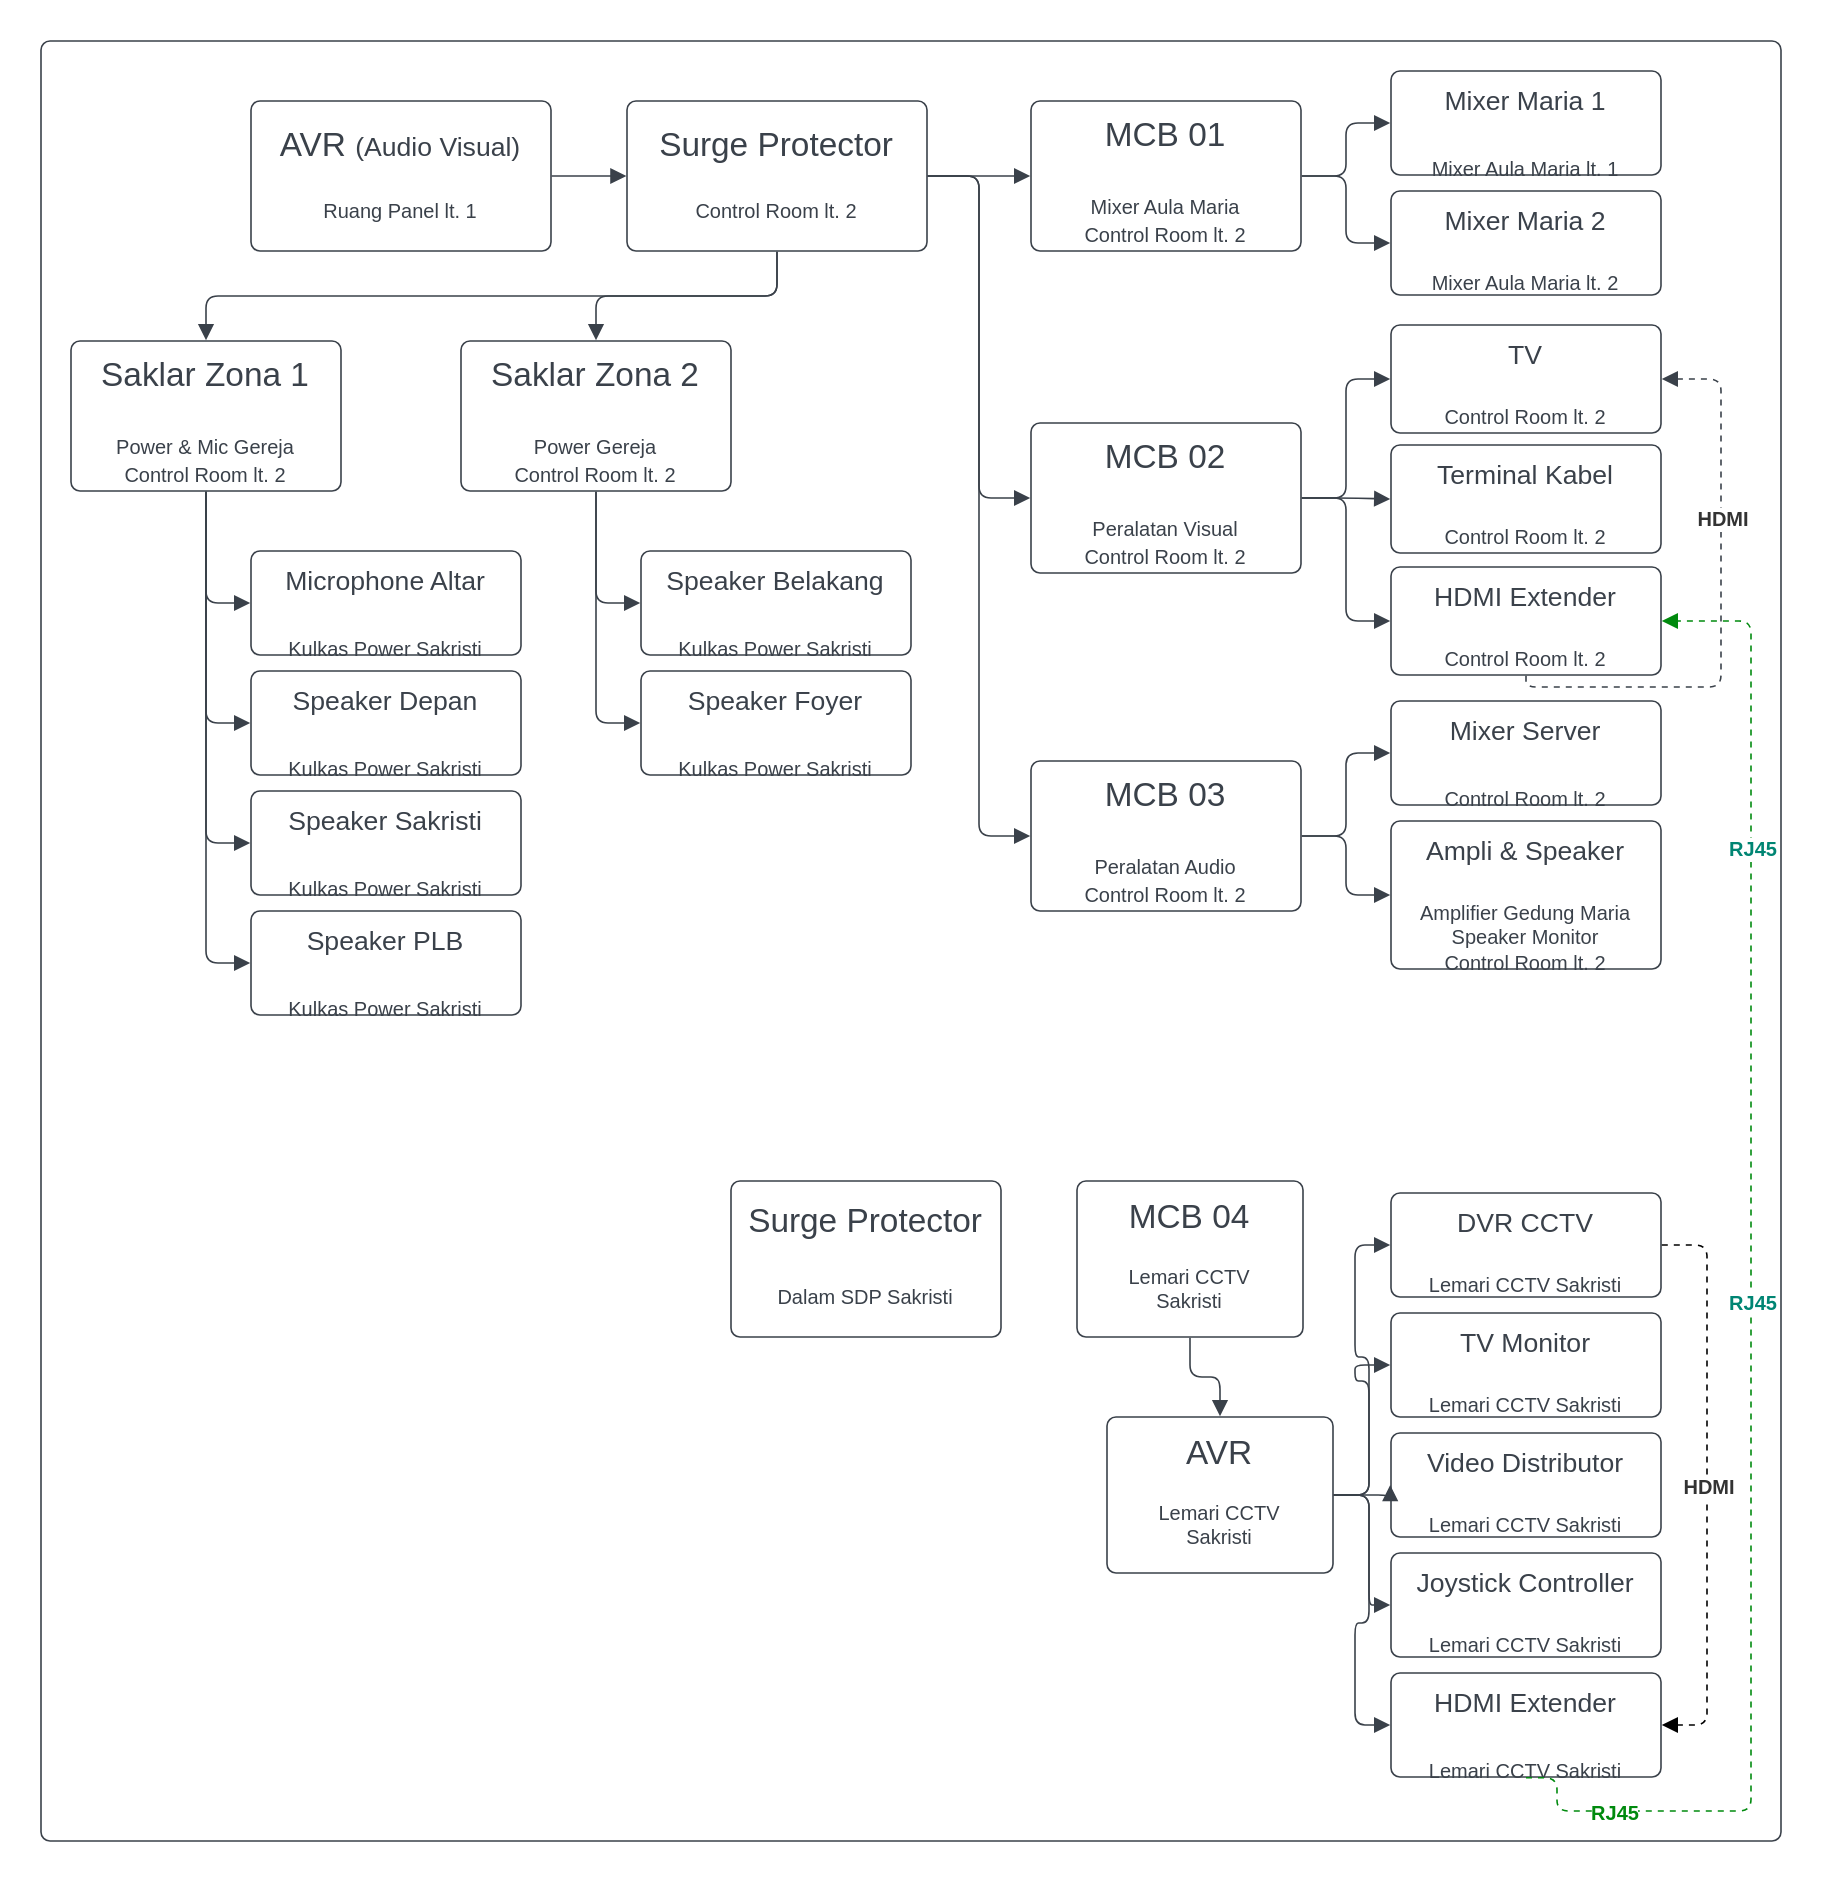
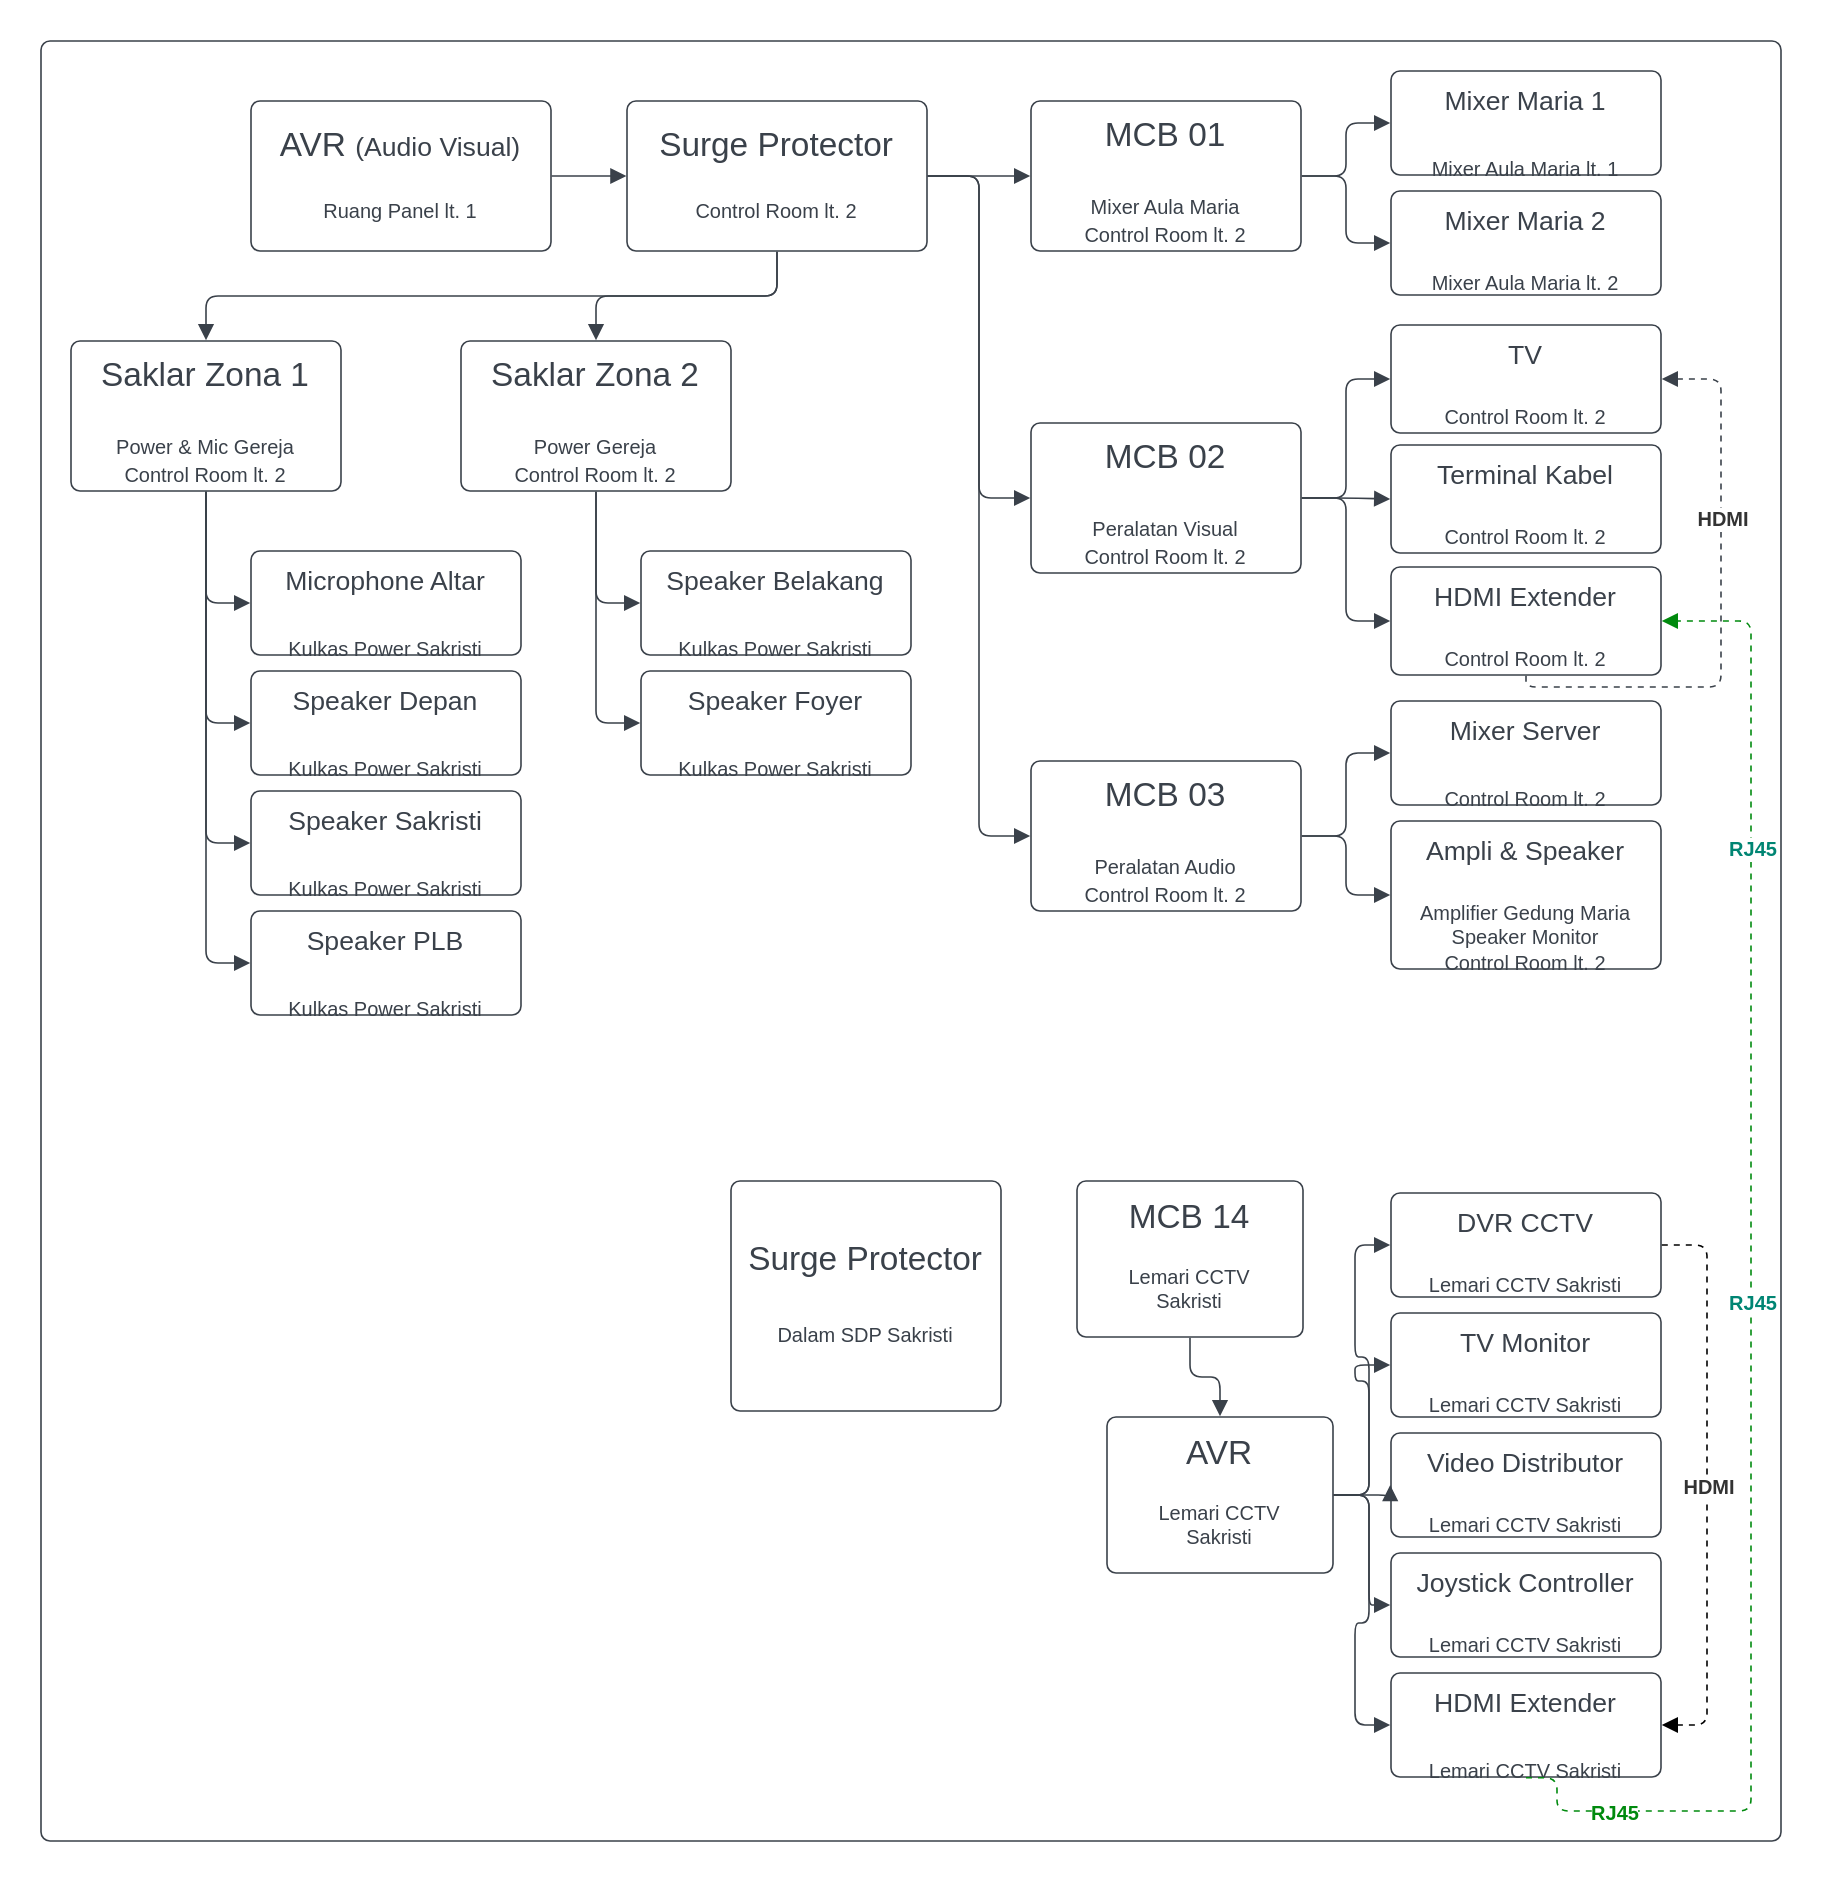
(866, 1259) -> (866, 1296)
(1190, 1259) -> (1190, 1259)
